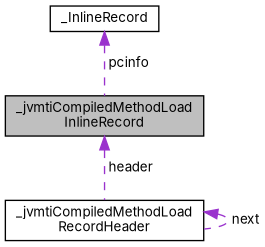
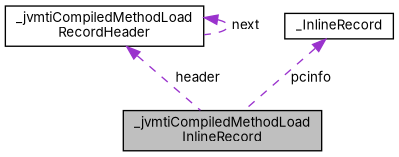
(105, 175) -> (169, 83)
